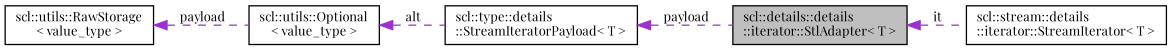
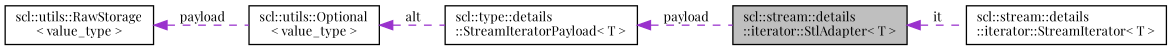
(820, 25) -> (820, 25)
